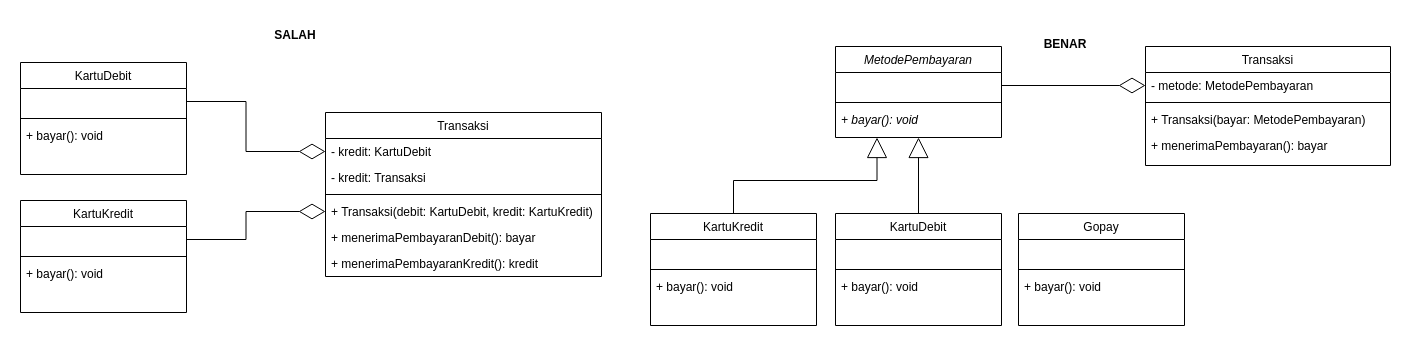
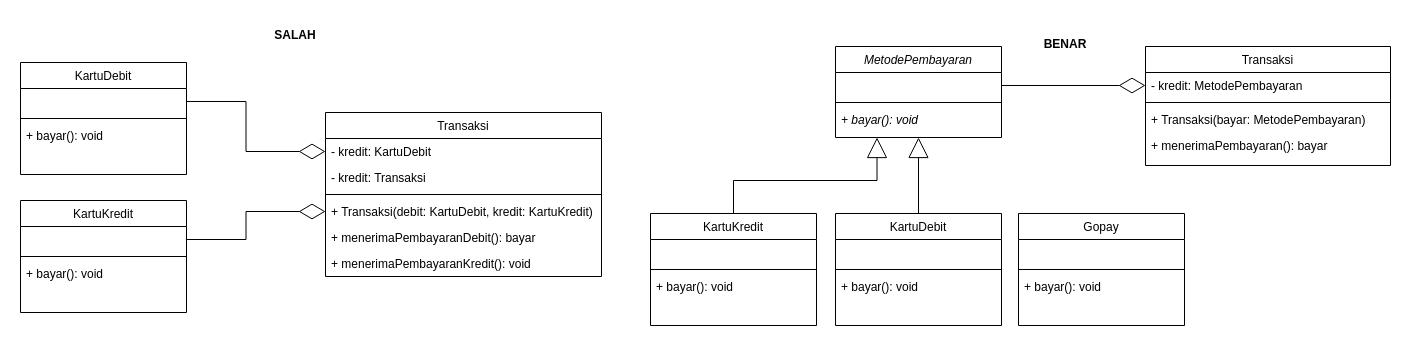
(1234, 86) -> (1232, 86)
(443, 264) -> (436, 264)
